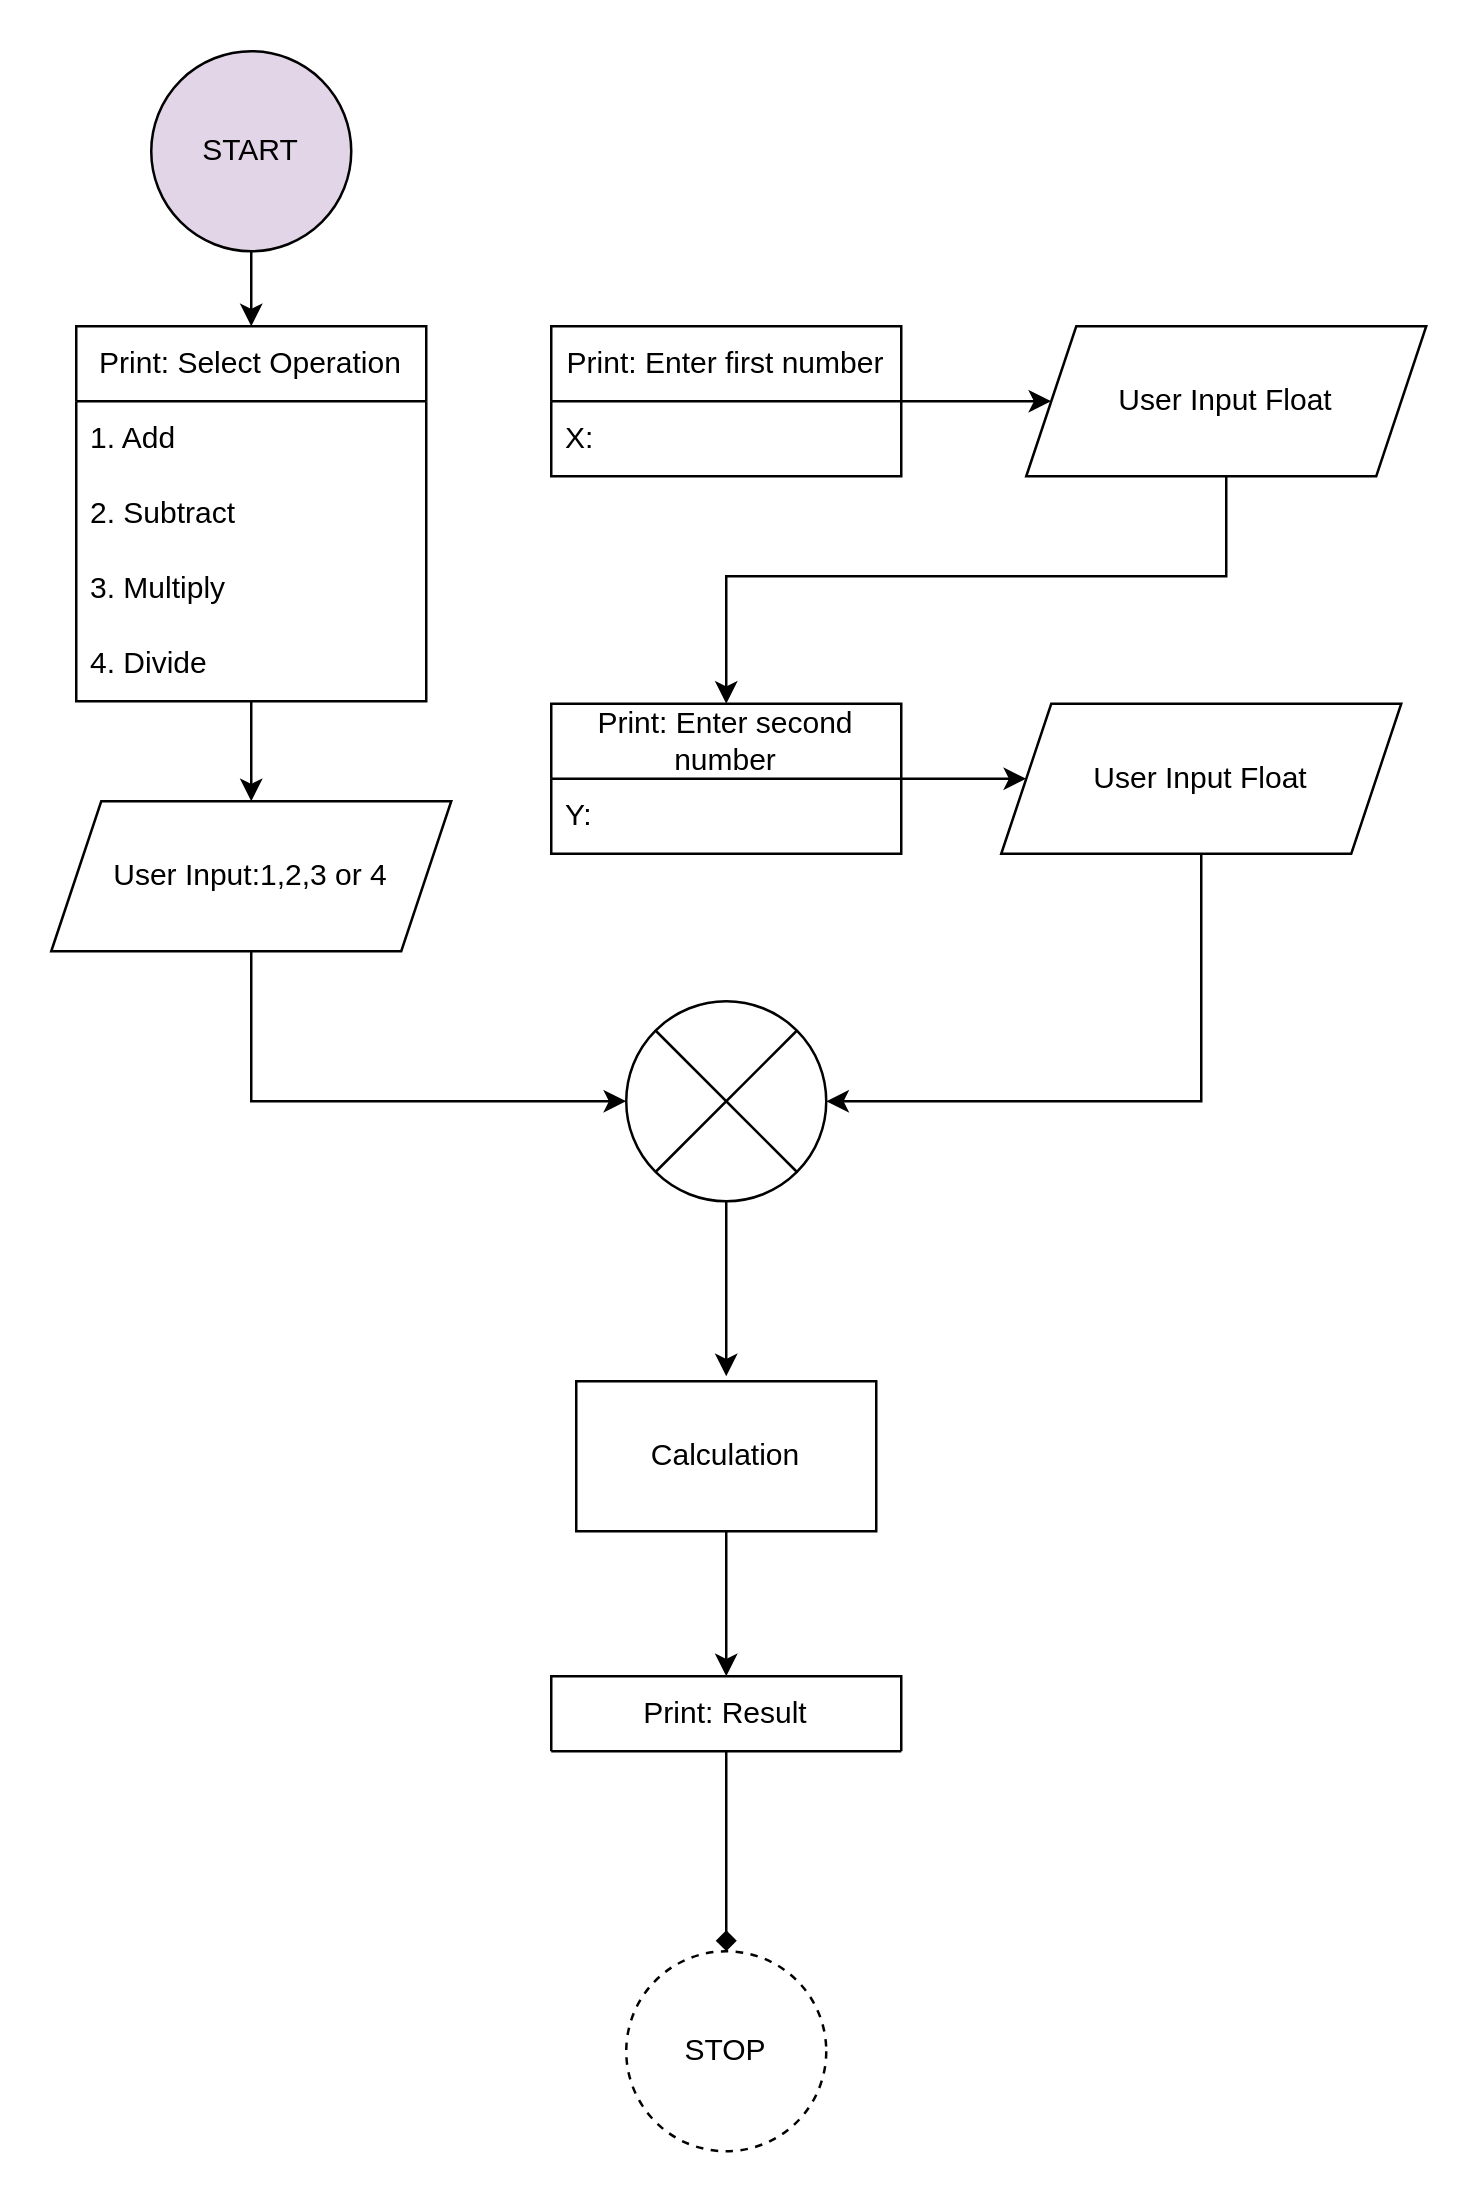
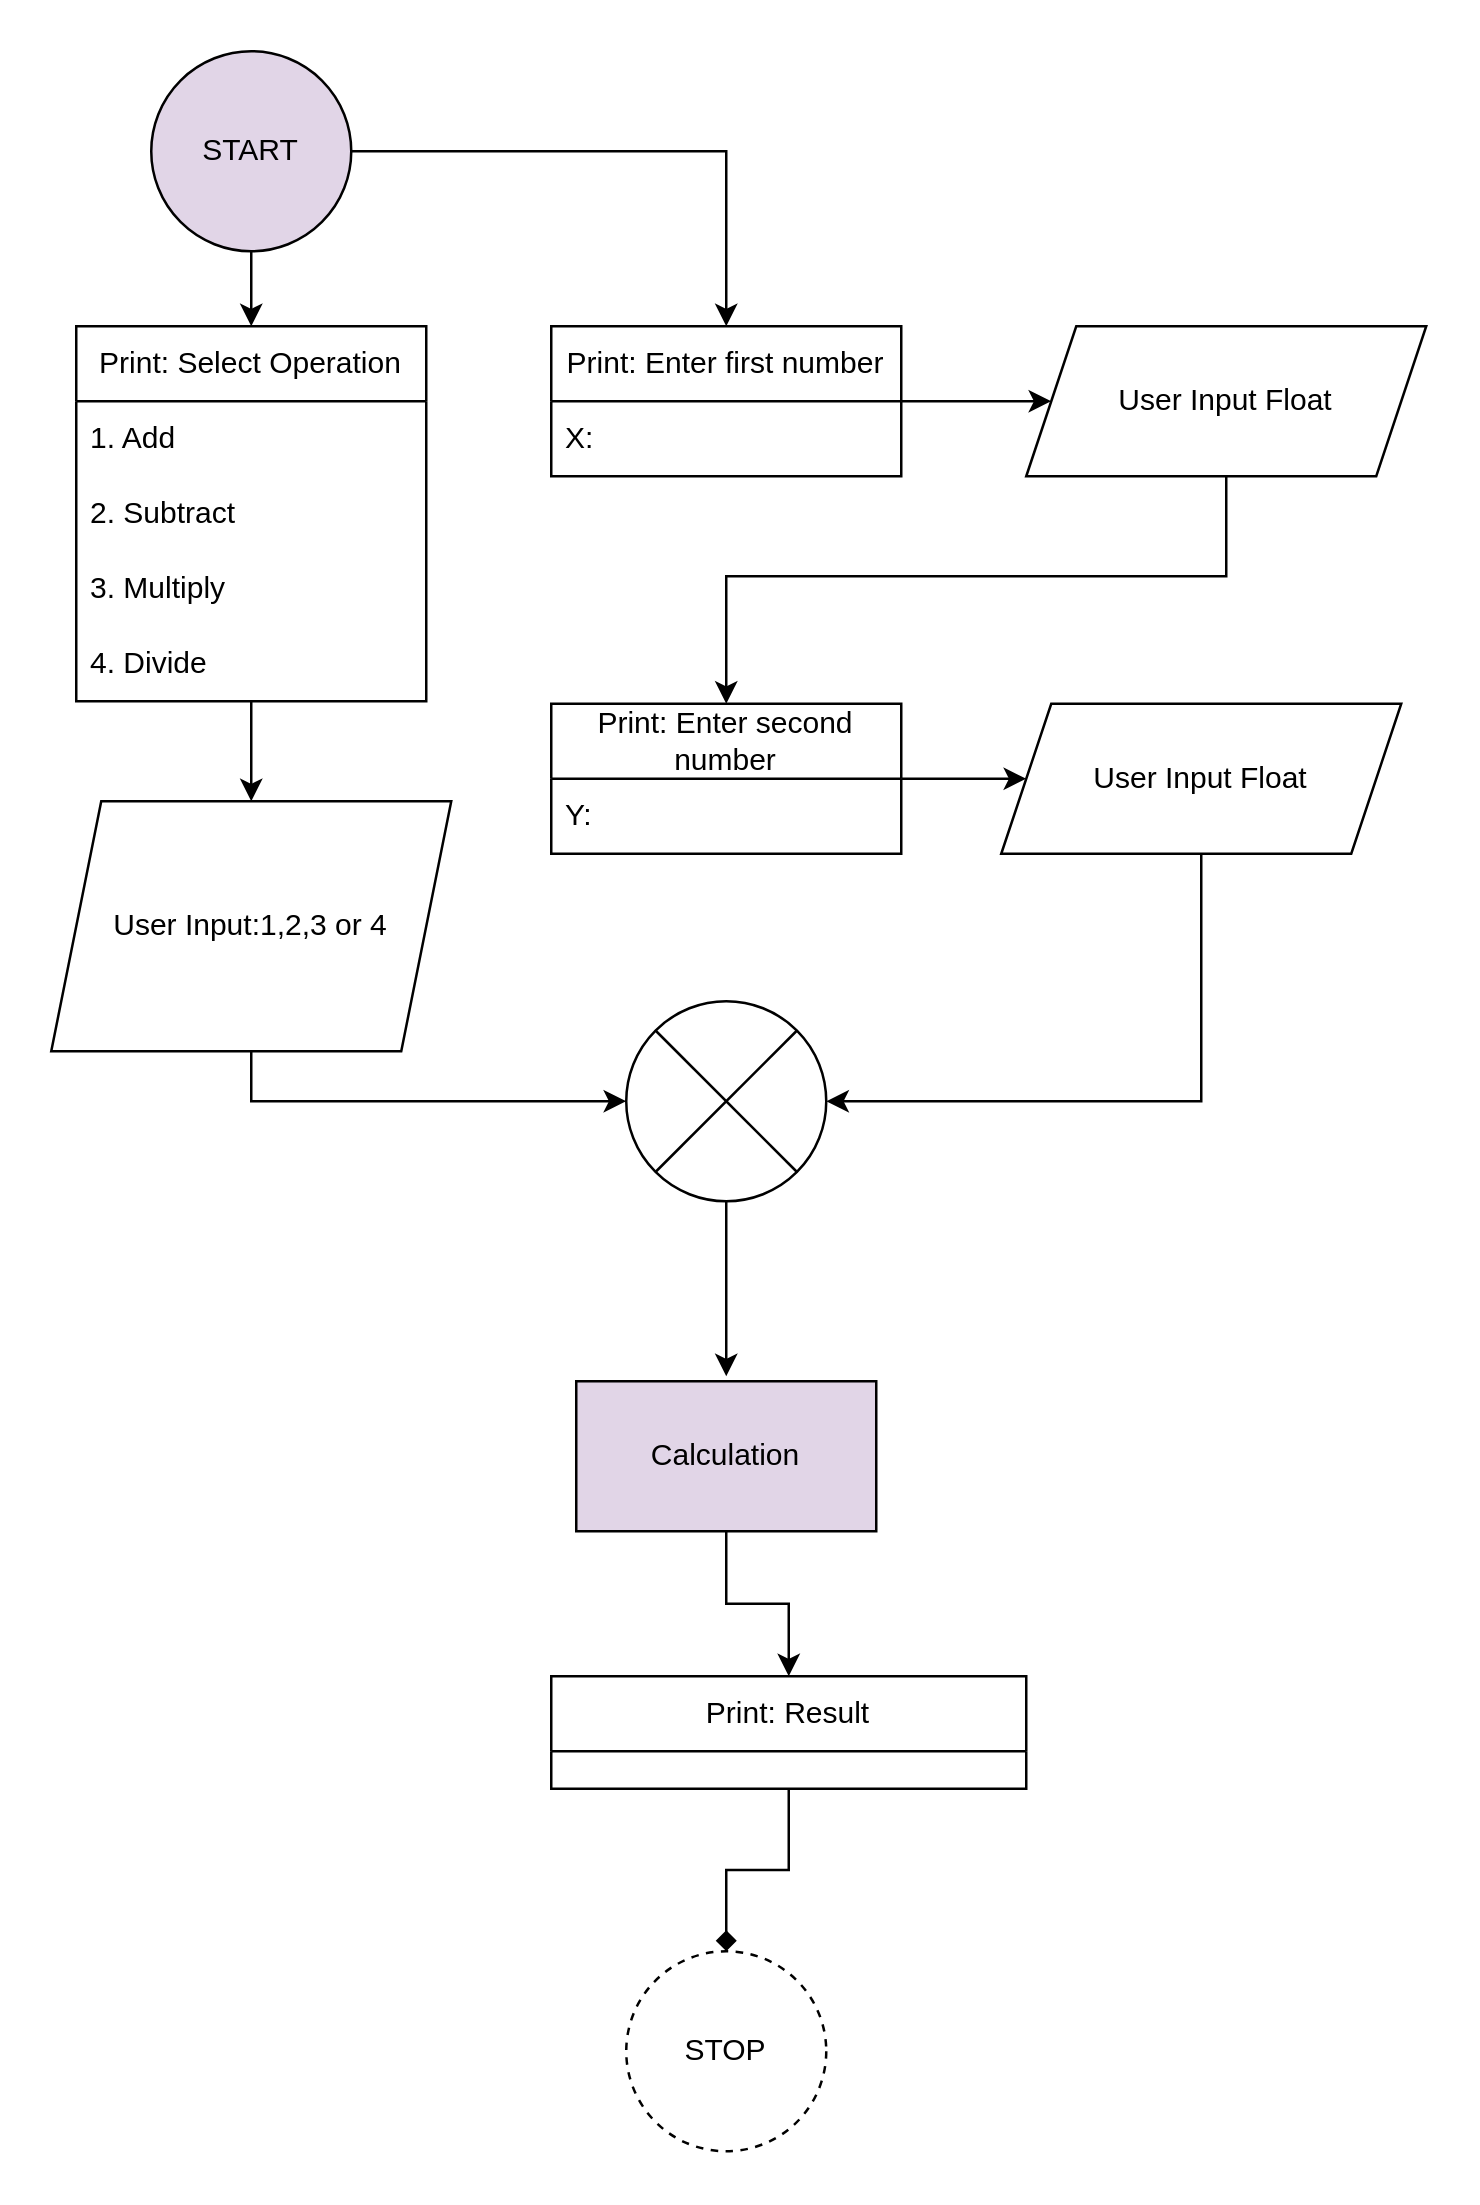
none -> (618, 151)
(251, 876) -> (251, 926)
(726, 1456) -> (726, 1456)
(726, 1714) -> (789, 1733)
